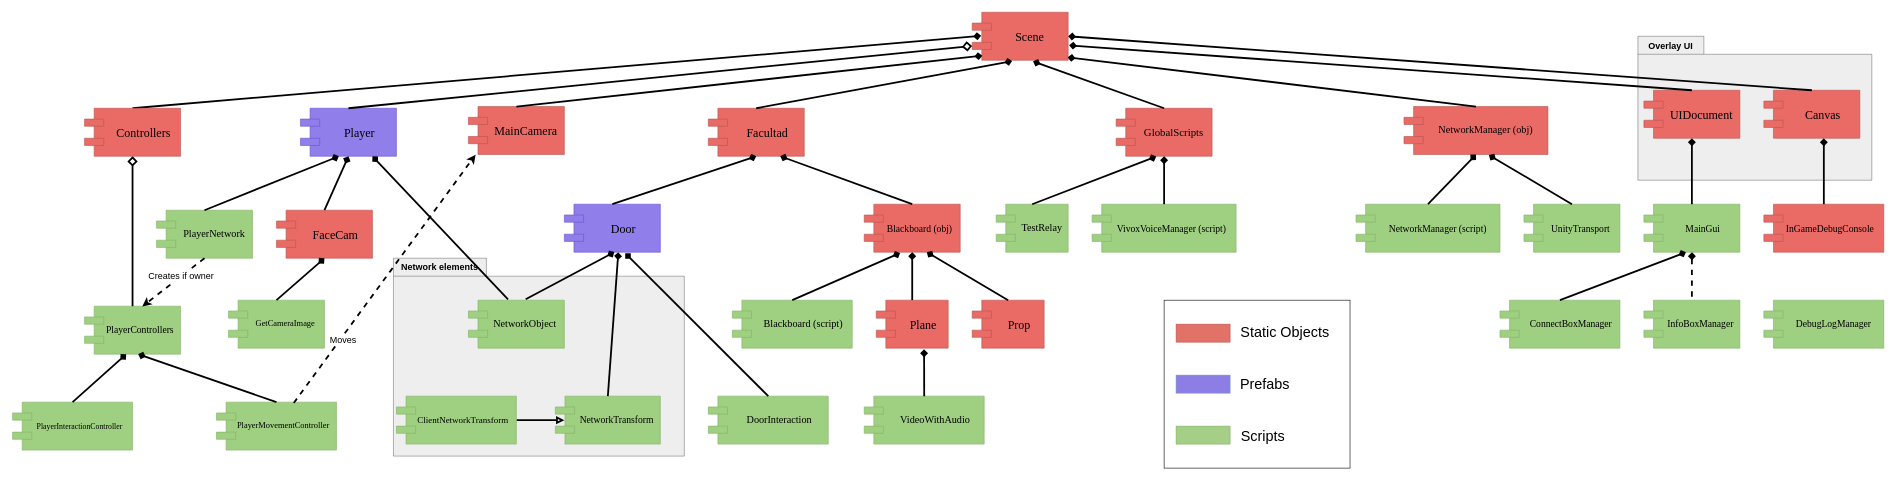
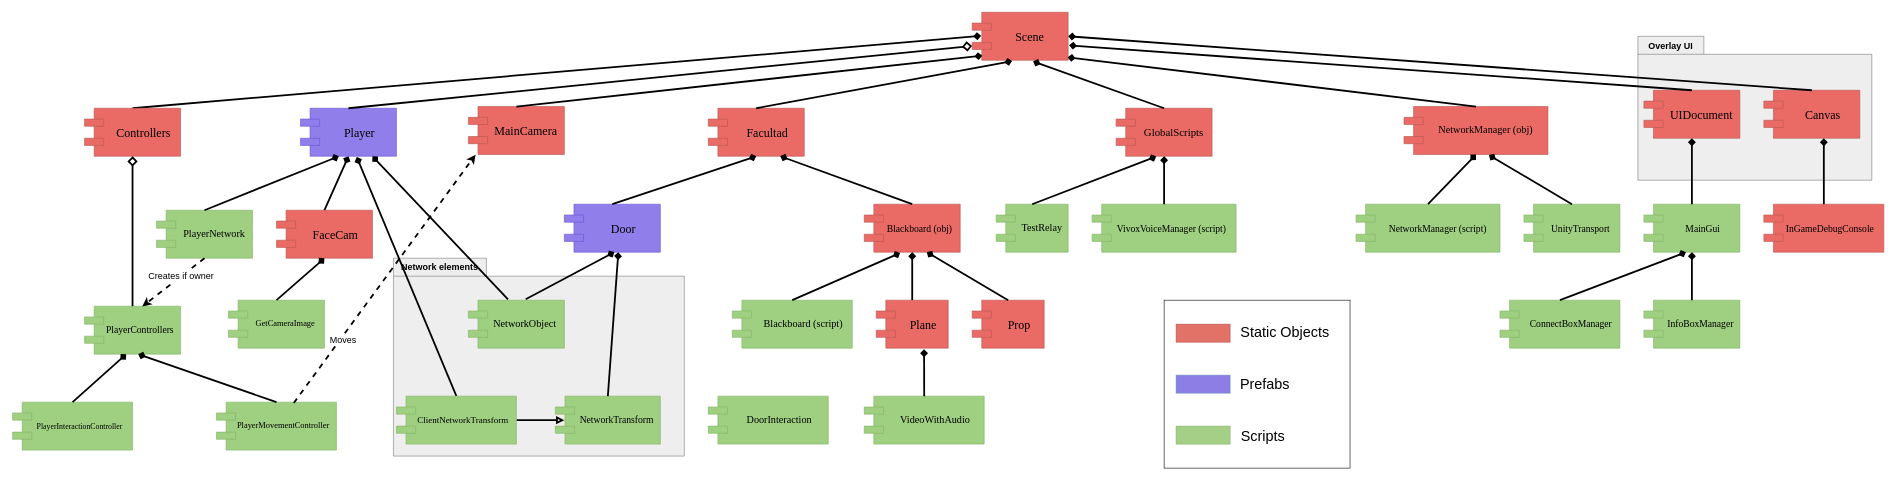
none -> (408, 280)
(1692, 281) -> (1692, 281)
(1824, 324) -> none
(699, 327) -> none
